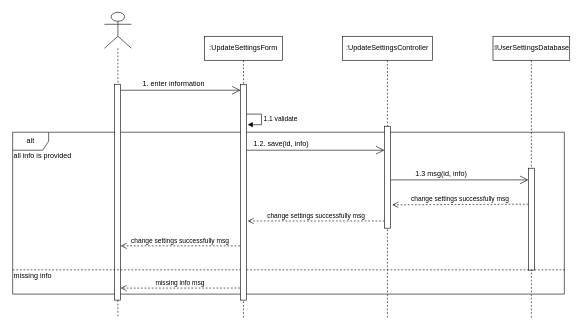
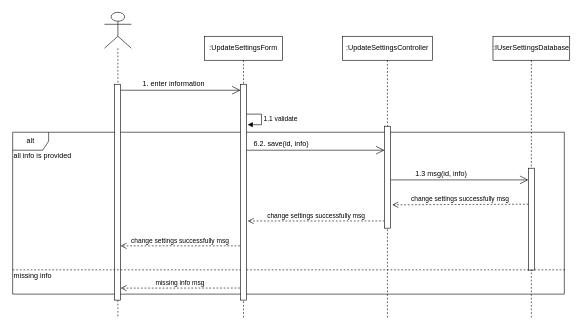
(285, 144) -> (285, 144)
